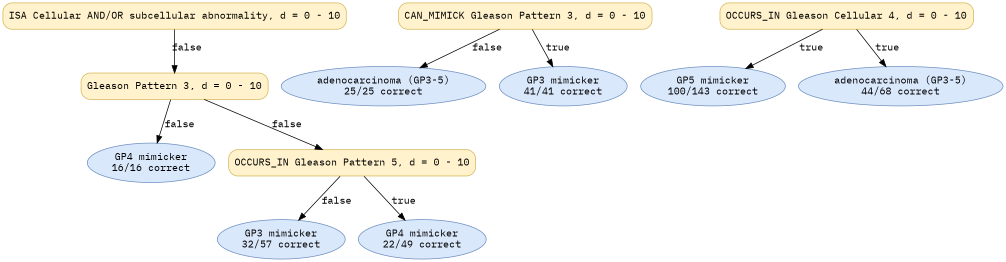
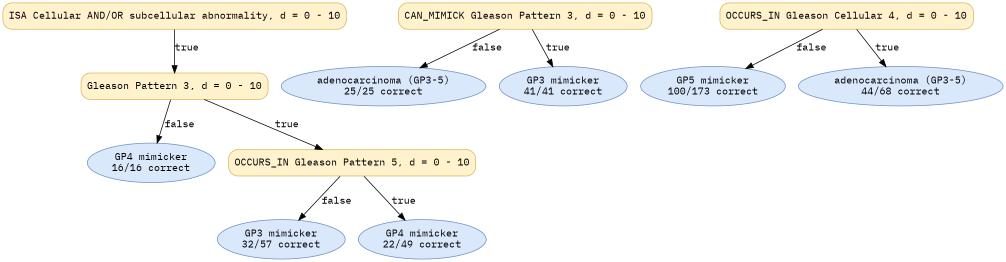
(187, 48) -> (187, 48)
(812, 48) -> (812, 48)
(713, 91) -> (713, 91)
(287, 125) -> (287, 125)
